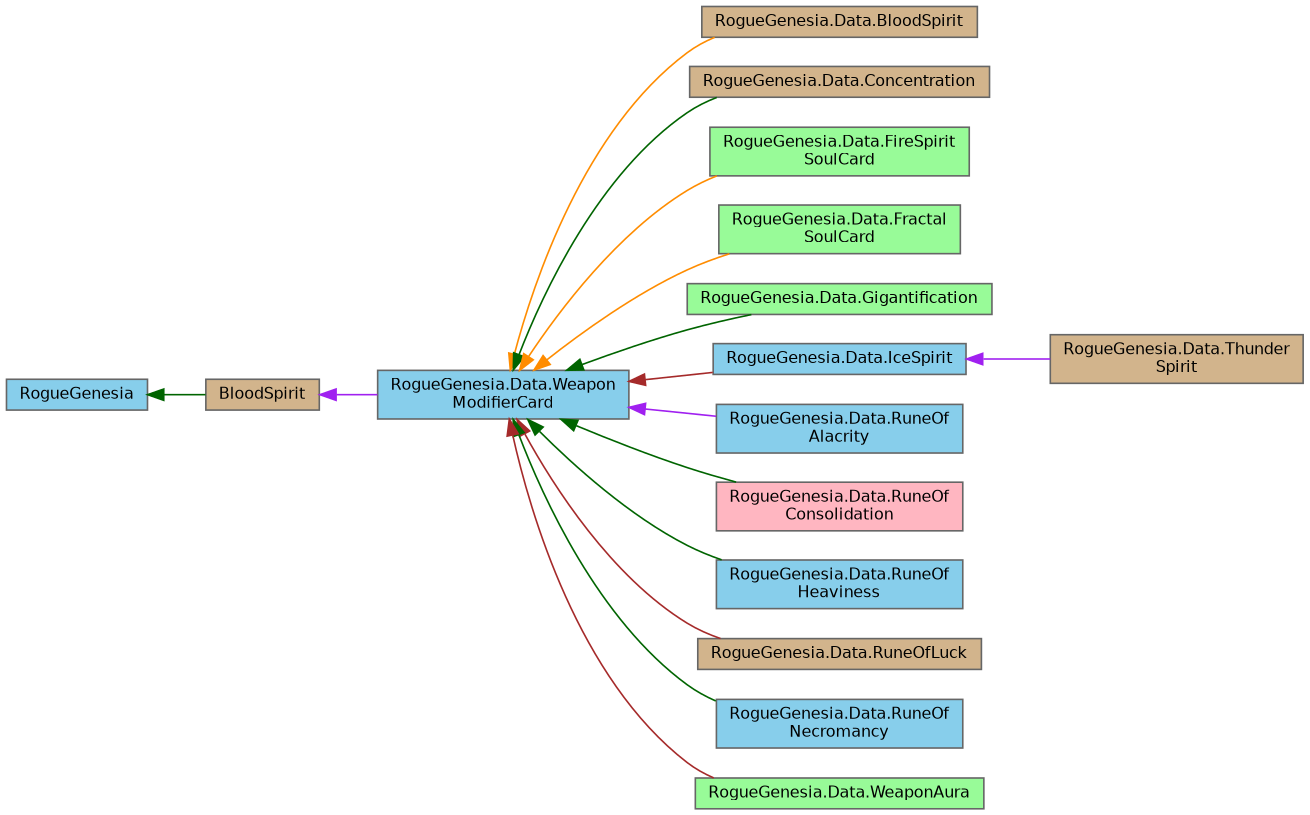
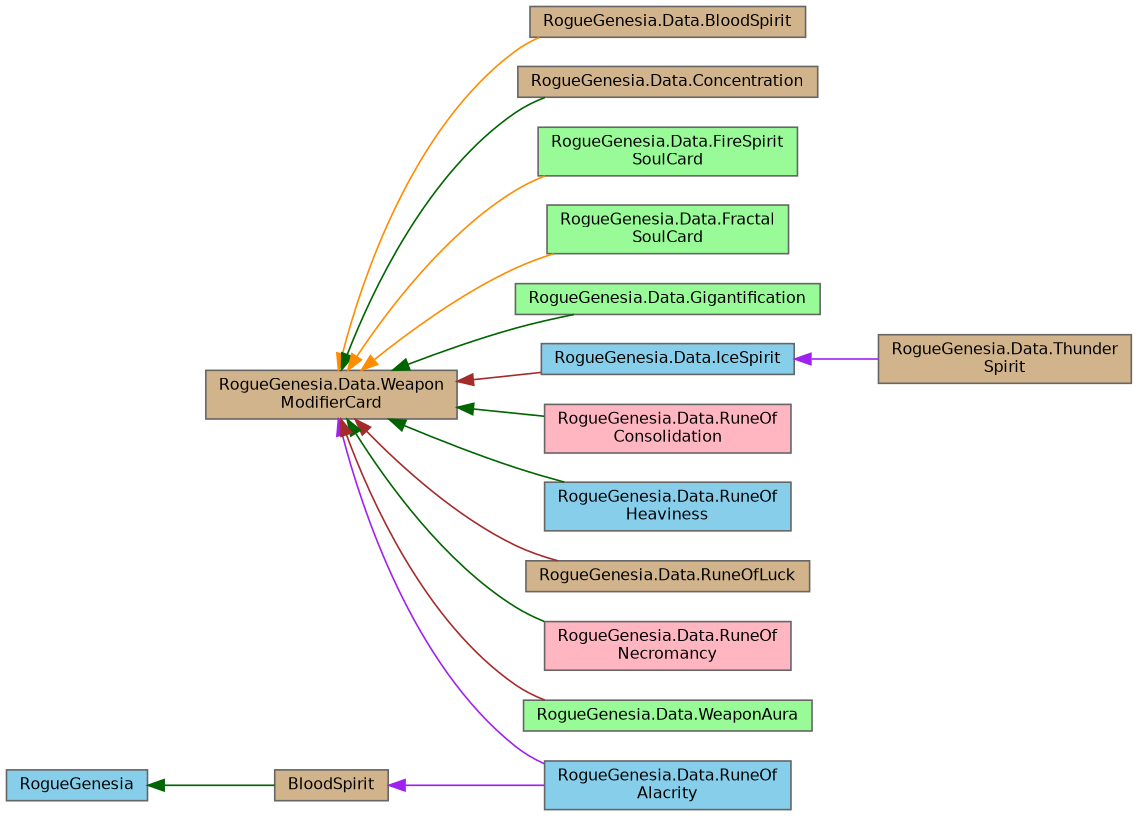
(357, 395) -> (475, 785)
(503, 395) -> (331, 395)
(840, 724) -> (668, 646)
